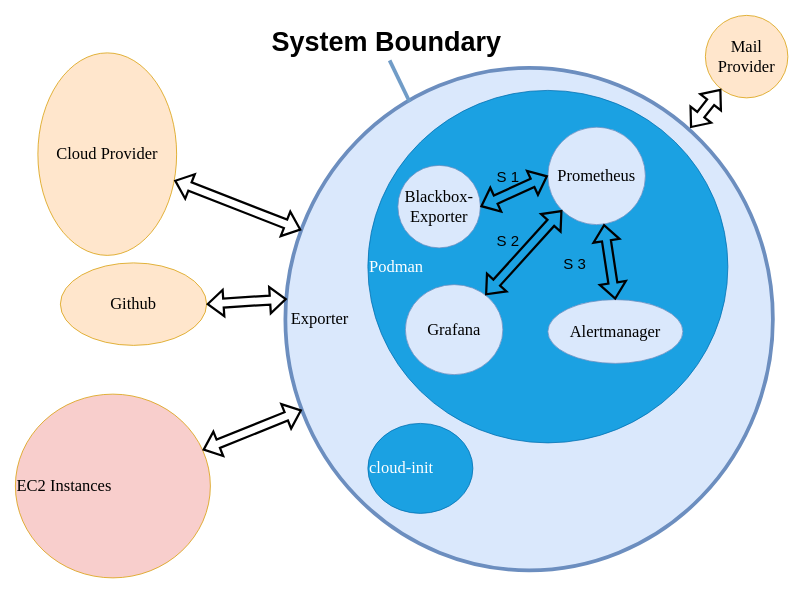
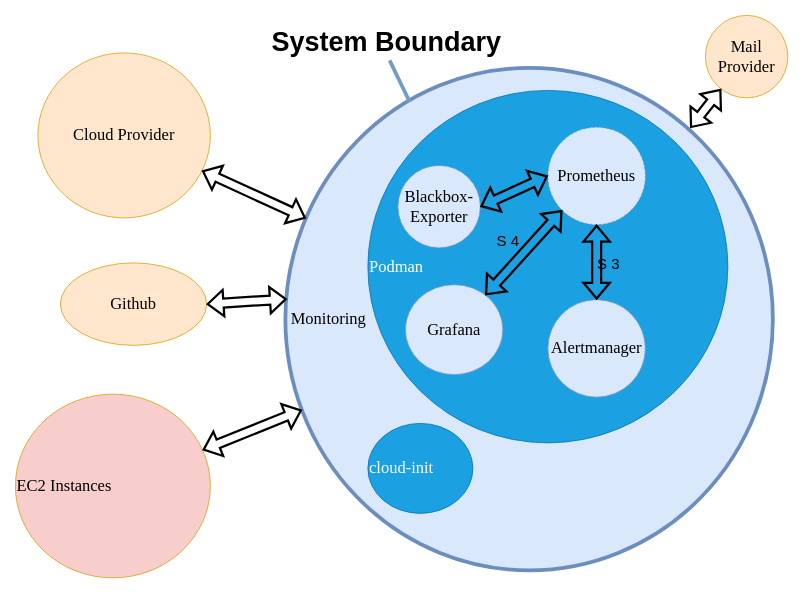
(107, 154) -> (124, 135)
(508, 176) -> none
(597, 176) -> (597, 176)
(508, 240) -> (508, 240)
(575, 263) -> (609, 263)
(324, 319) -> (329, 319)
(615, 332) -> (597, 348)
